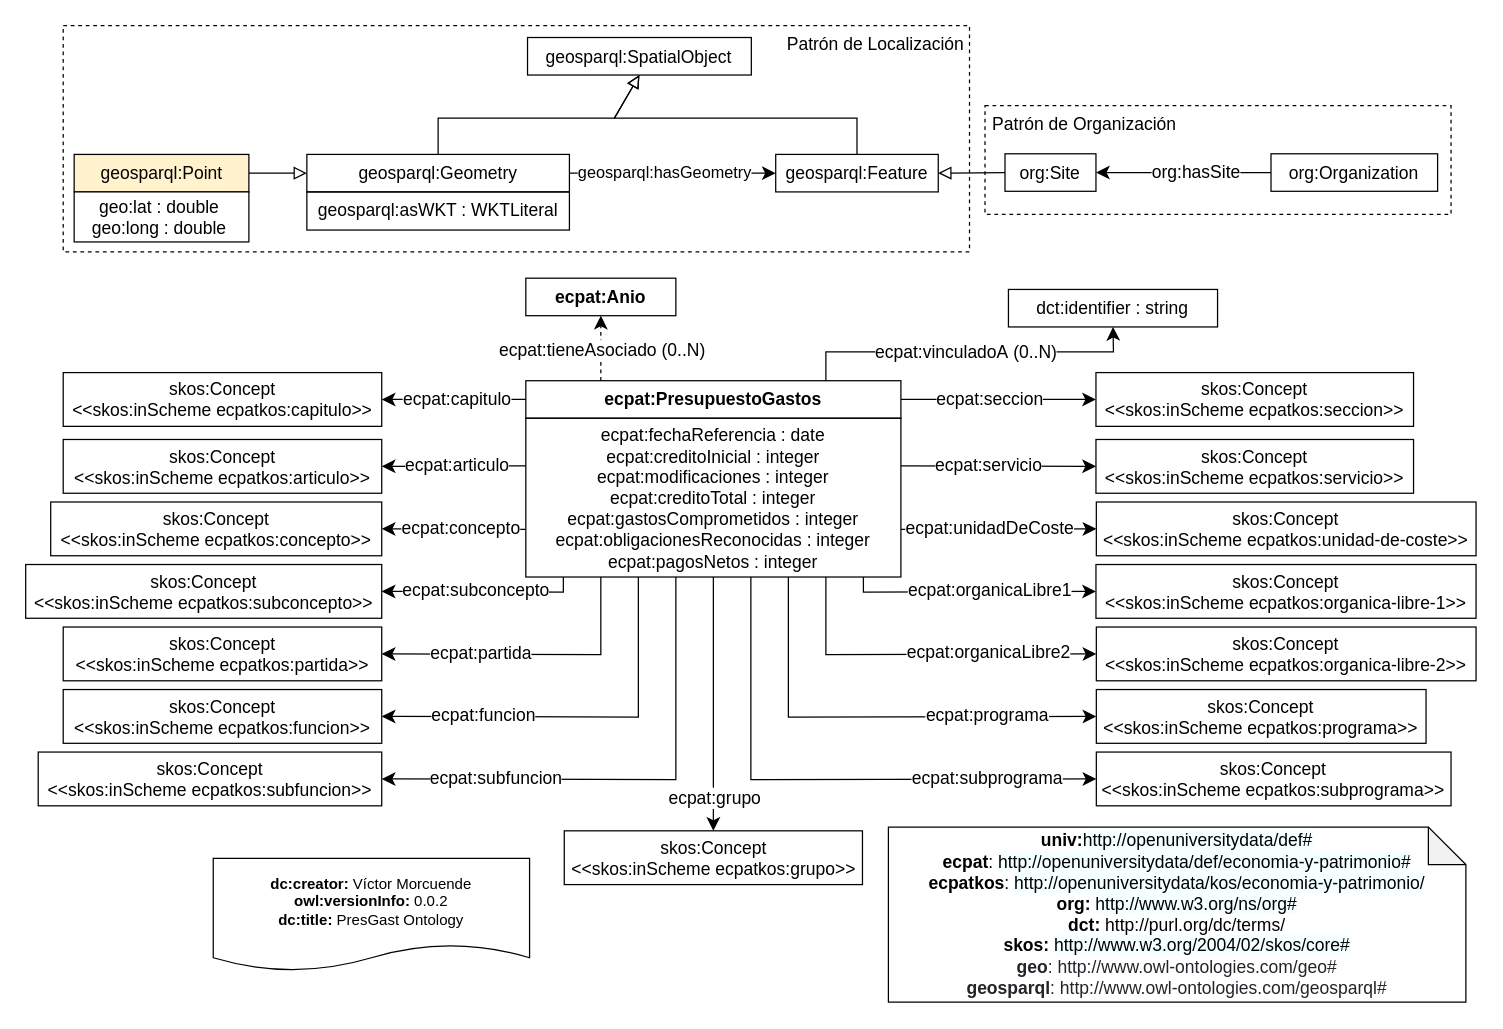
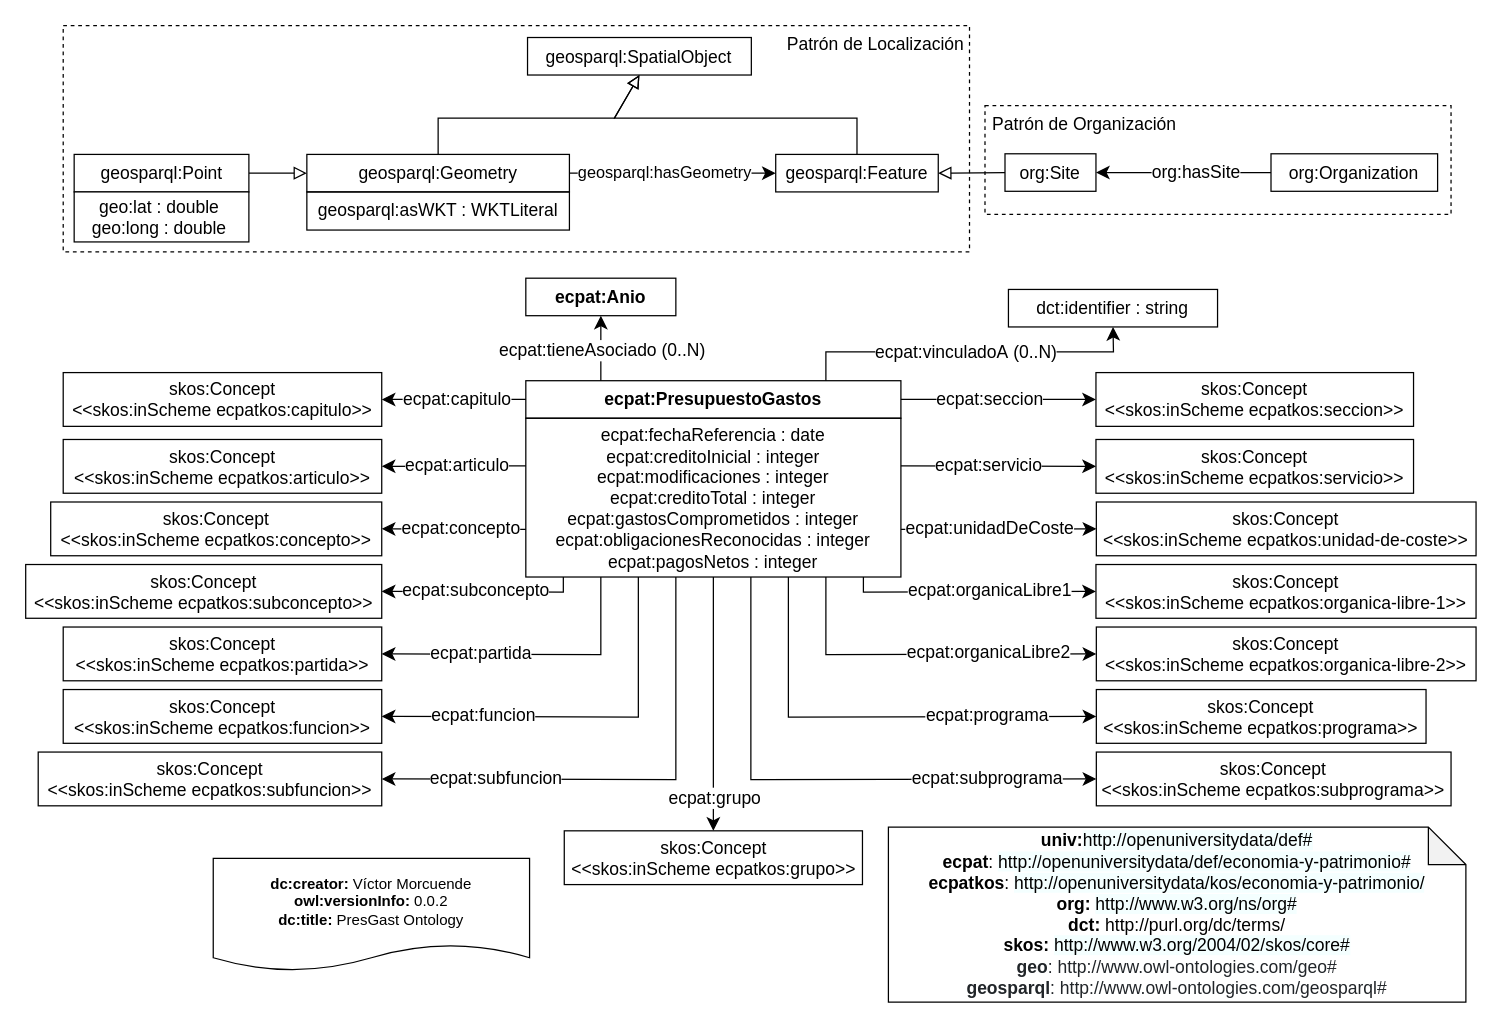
(161, 173) -> (161, 173)
(601, 369) -> (601, 369)
